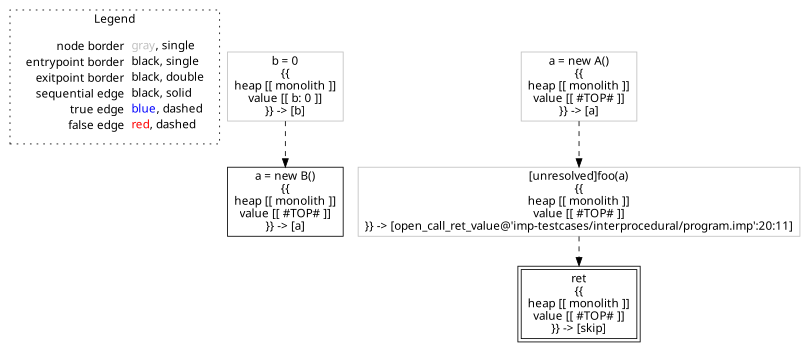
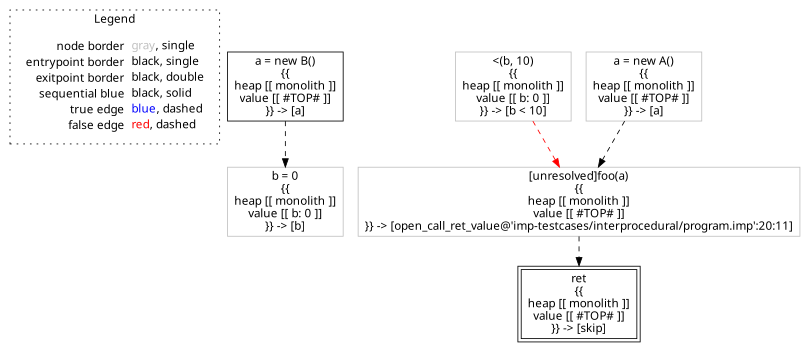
none -> (513, 87)
(82, 94) -> (84, 94)
(285, 140) -> (285, 140)
